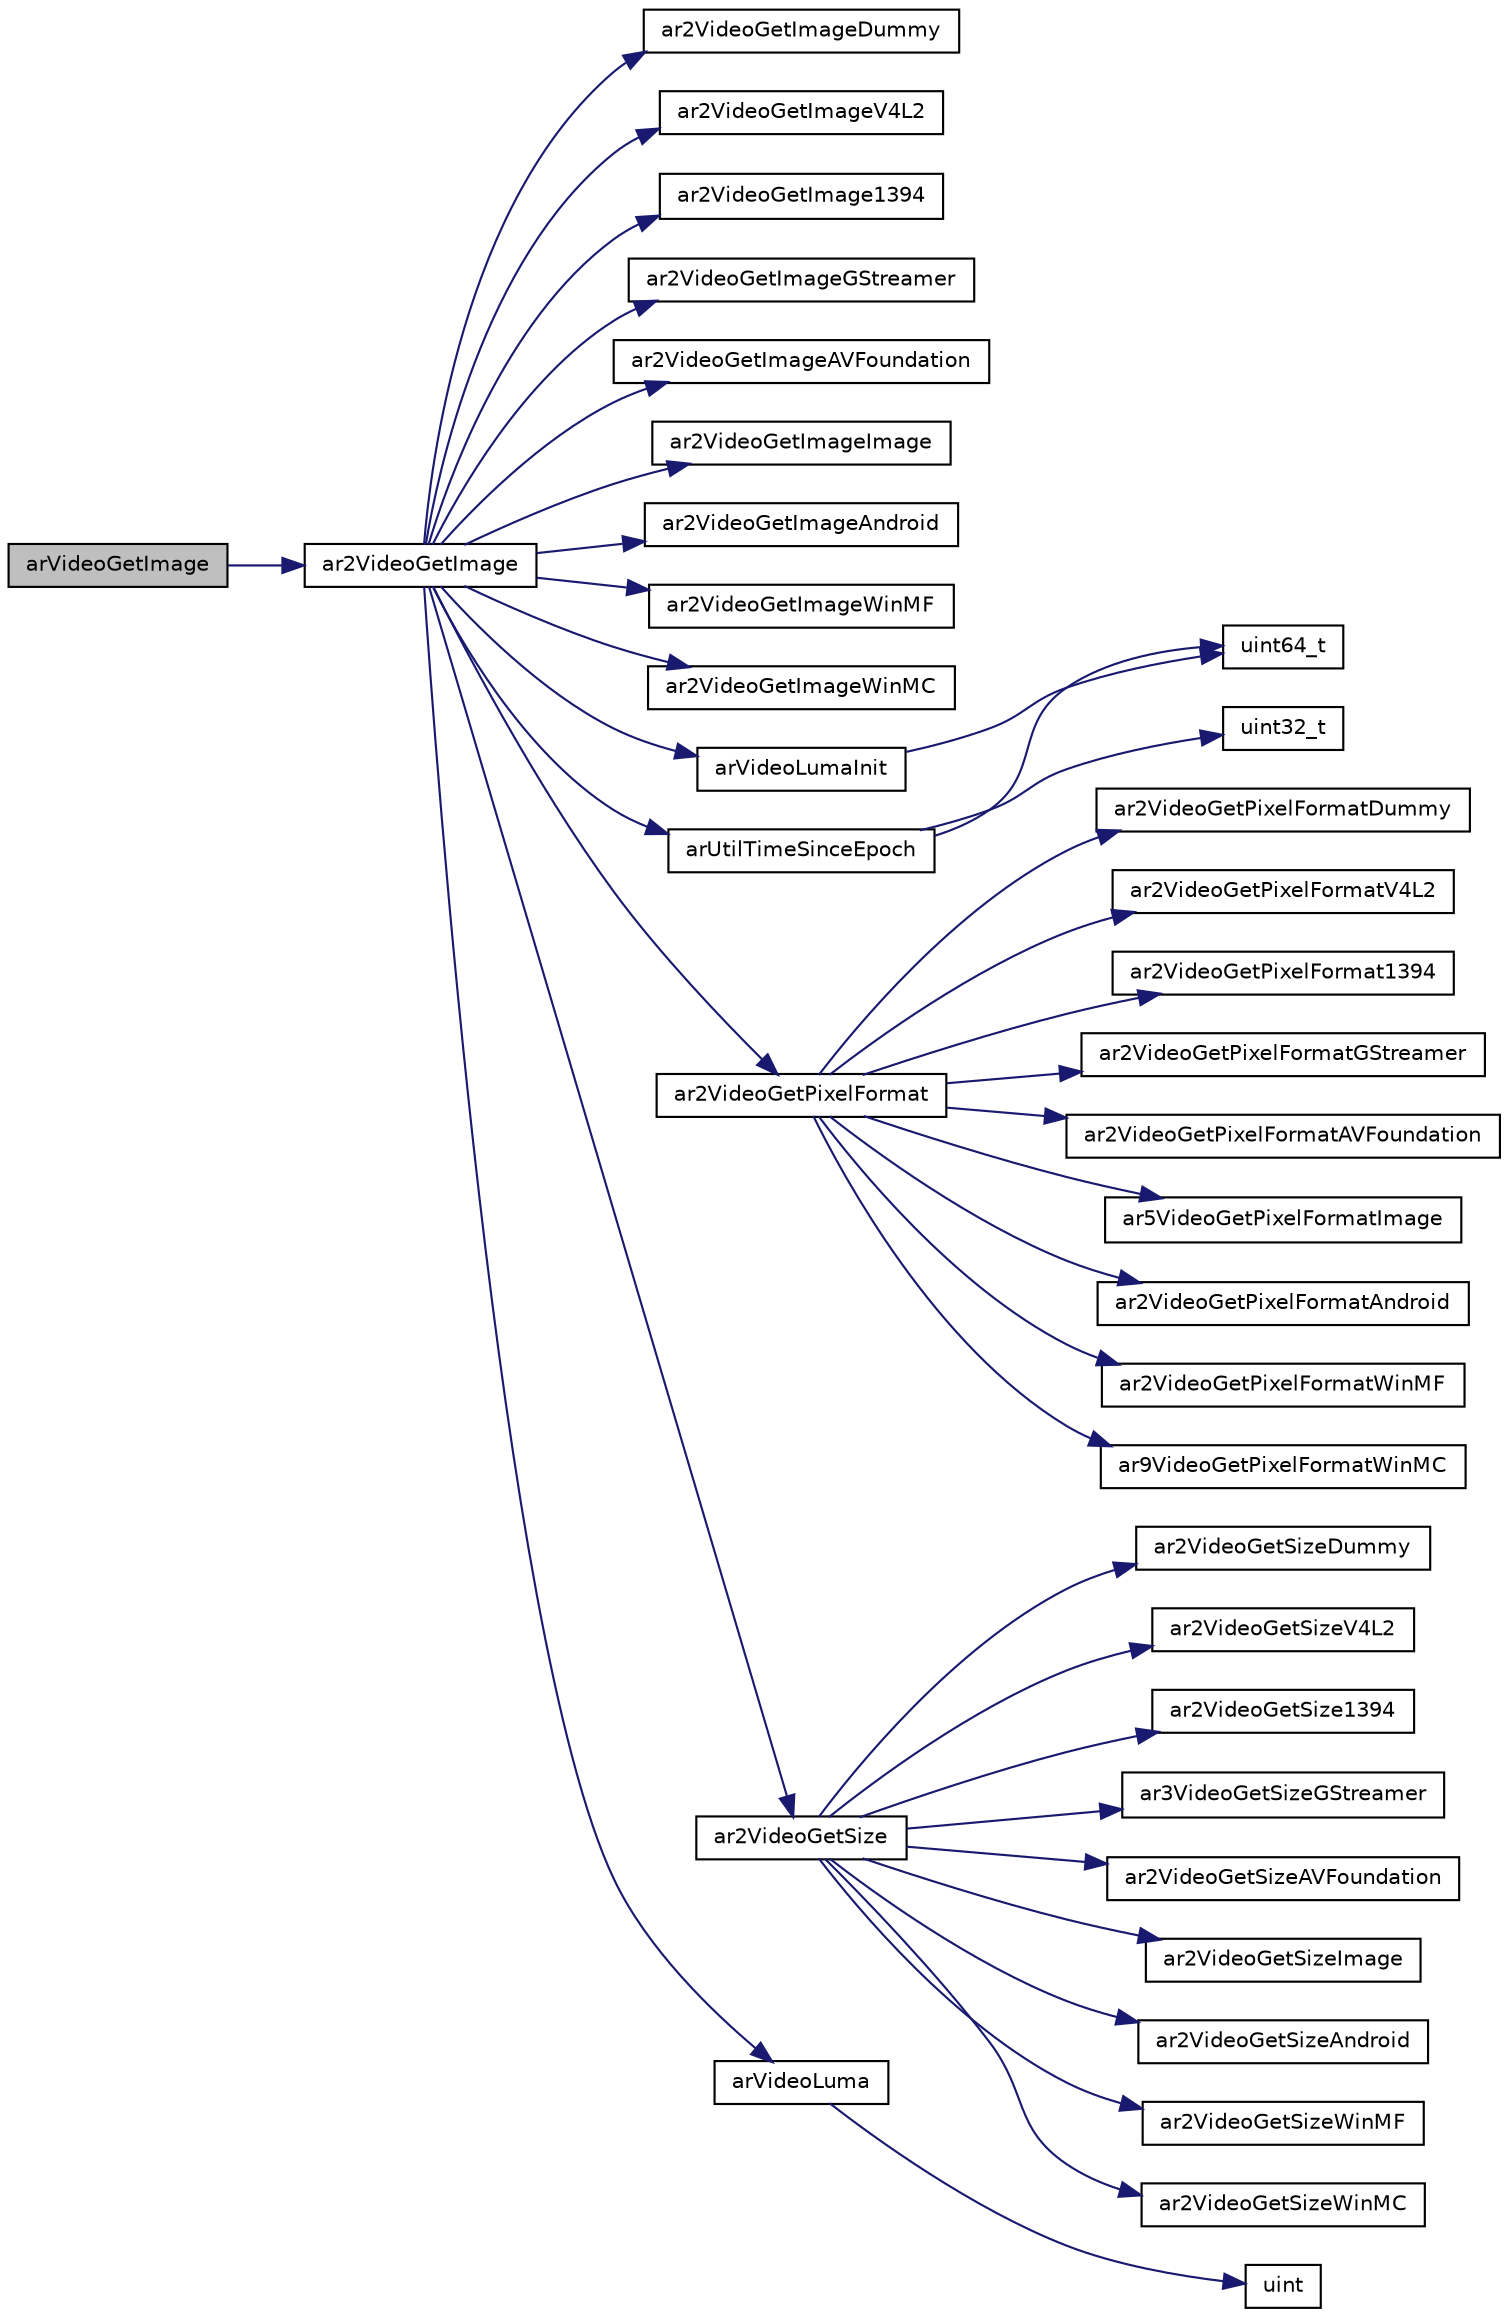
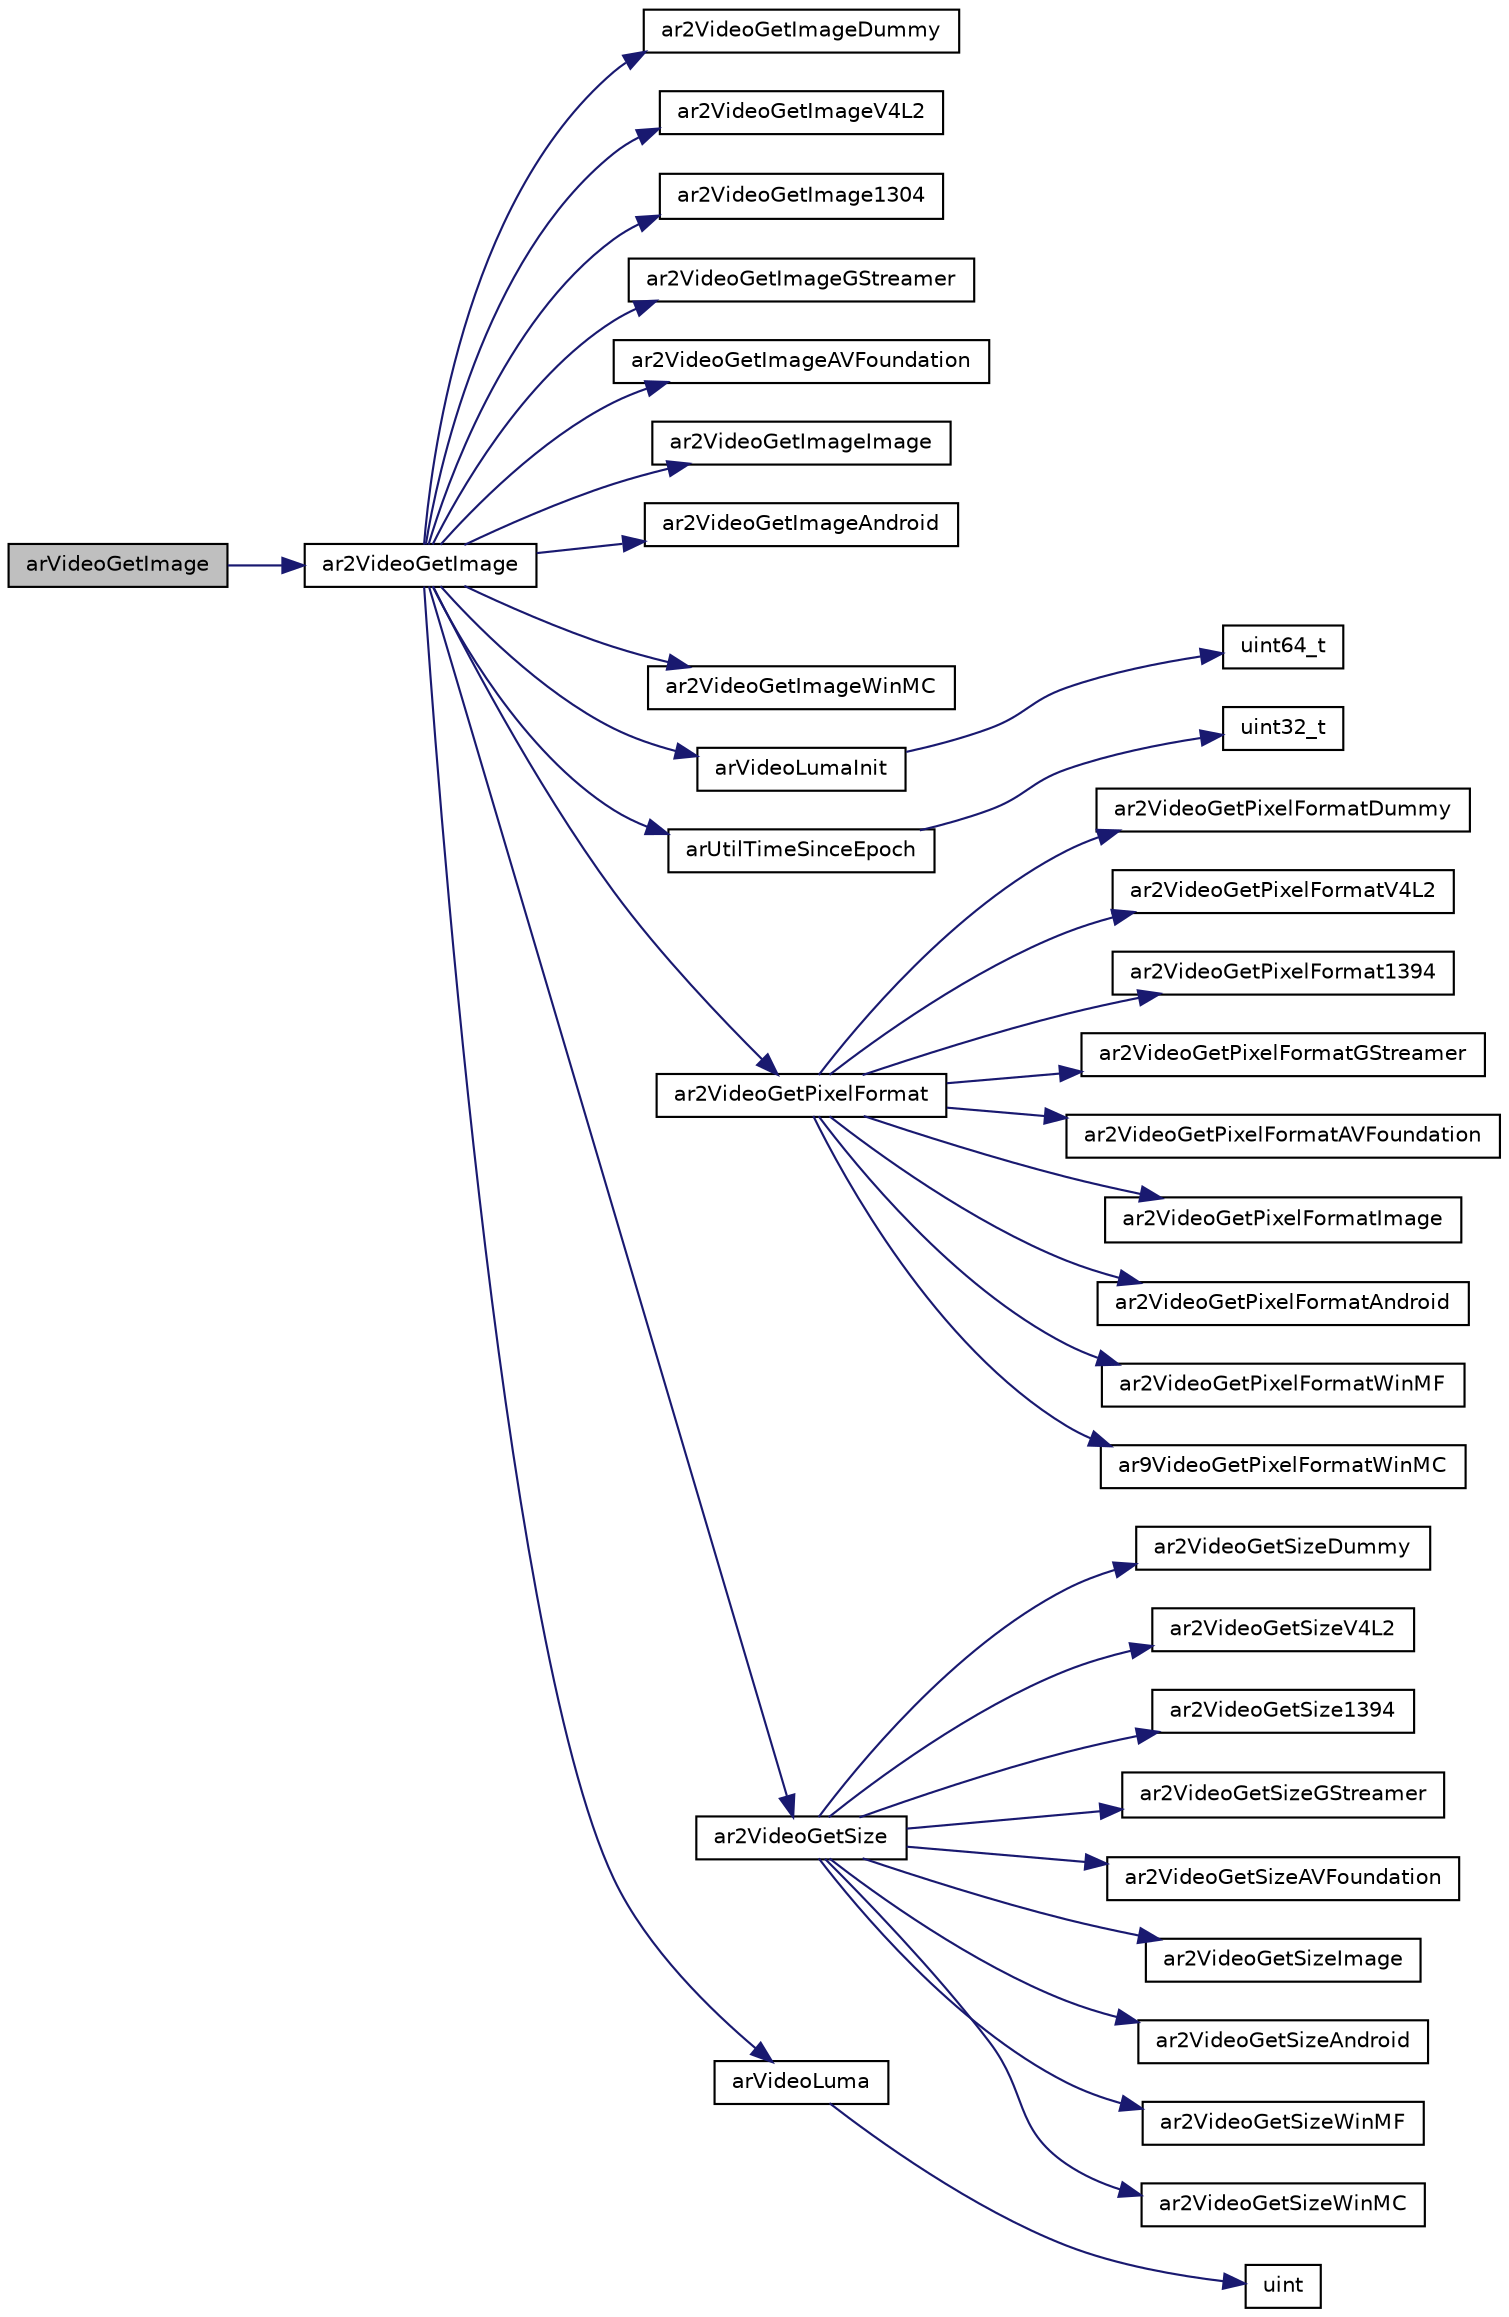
(801, 196) -> (801, 196)
(801, 606) -> none
(1039, 719) -> none
(1283, 1220) -> (1283, 1220)
(1283, 1795) -> (1283, 1795)
